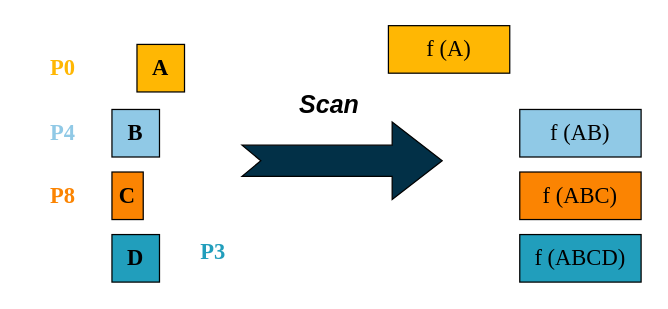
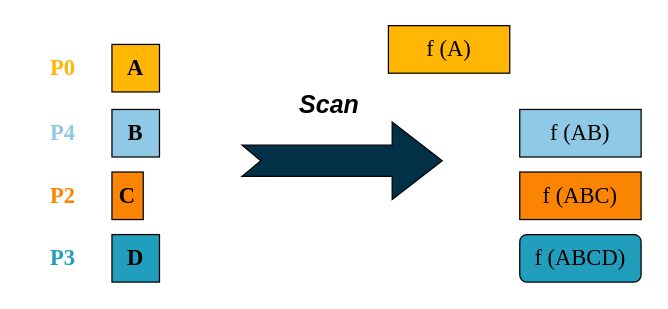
(161, 68) -> (136, 68)
(63, 196) -> (63, 196)
(213, 252) -> (63, 258)
(580, 258) -> (580, 258)
